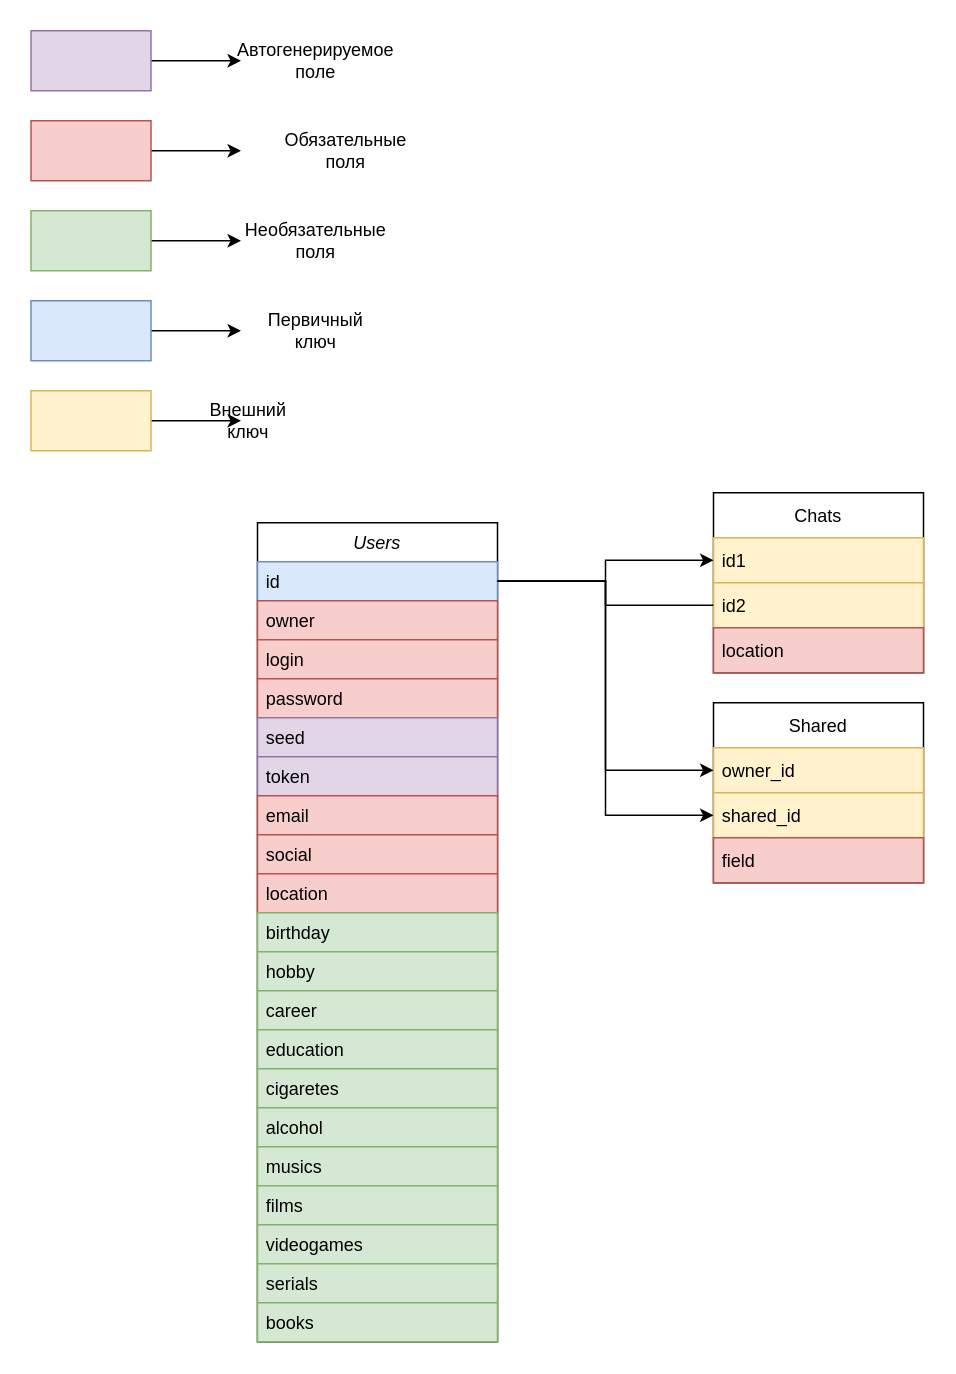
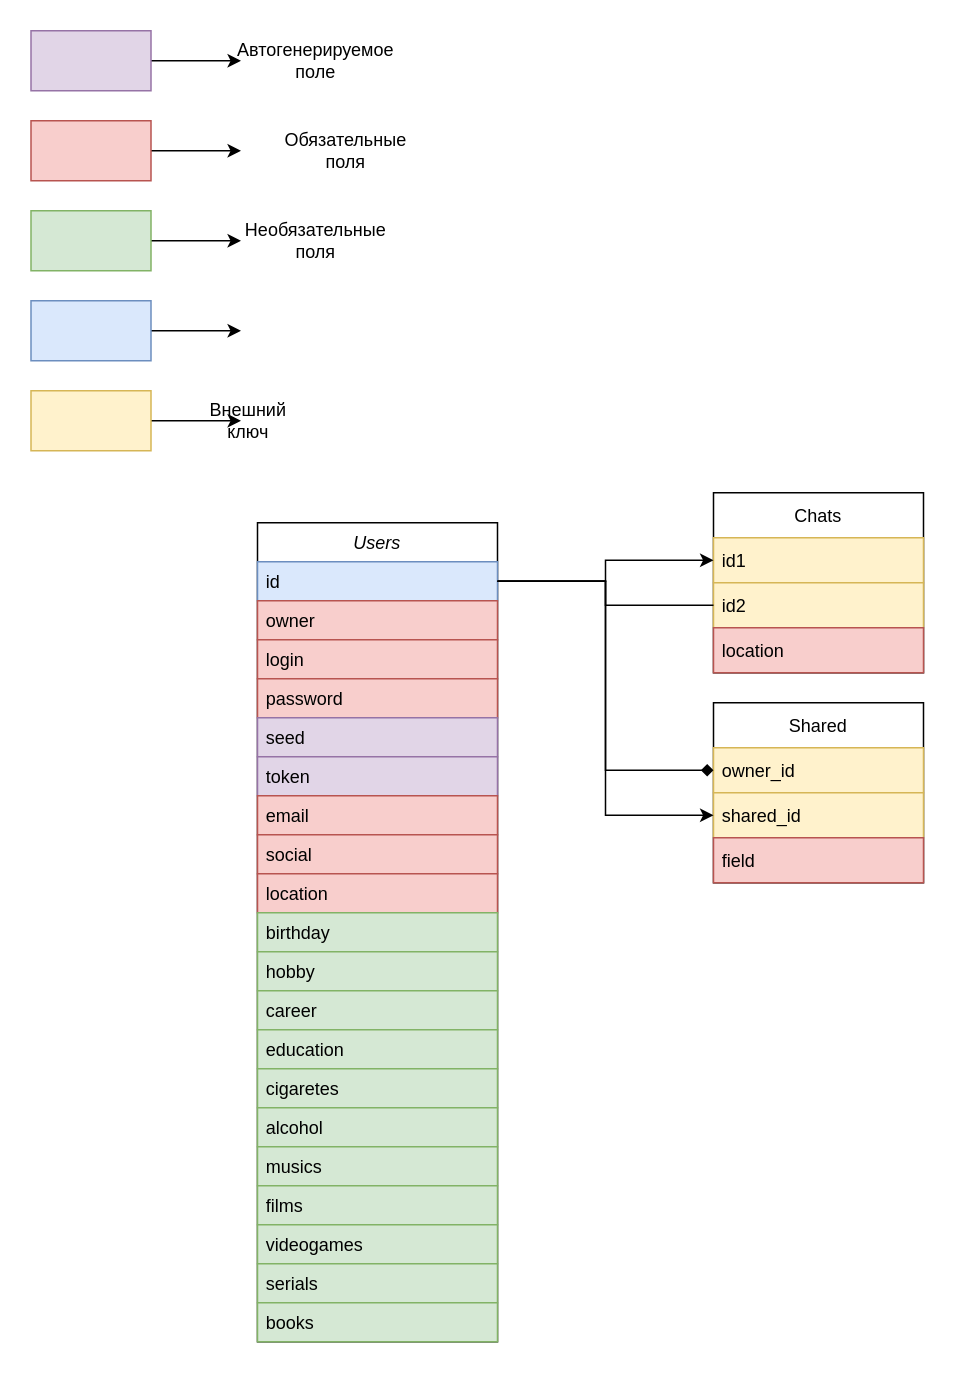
(316, 331) -> none
(702, 770) -> (701, 770)
